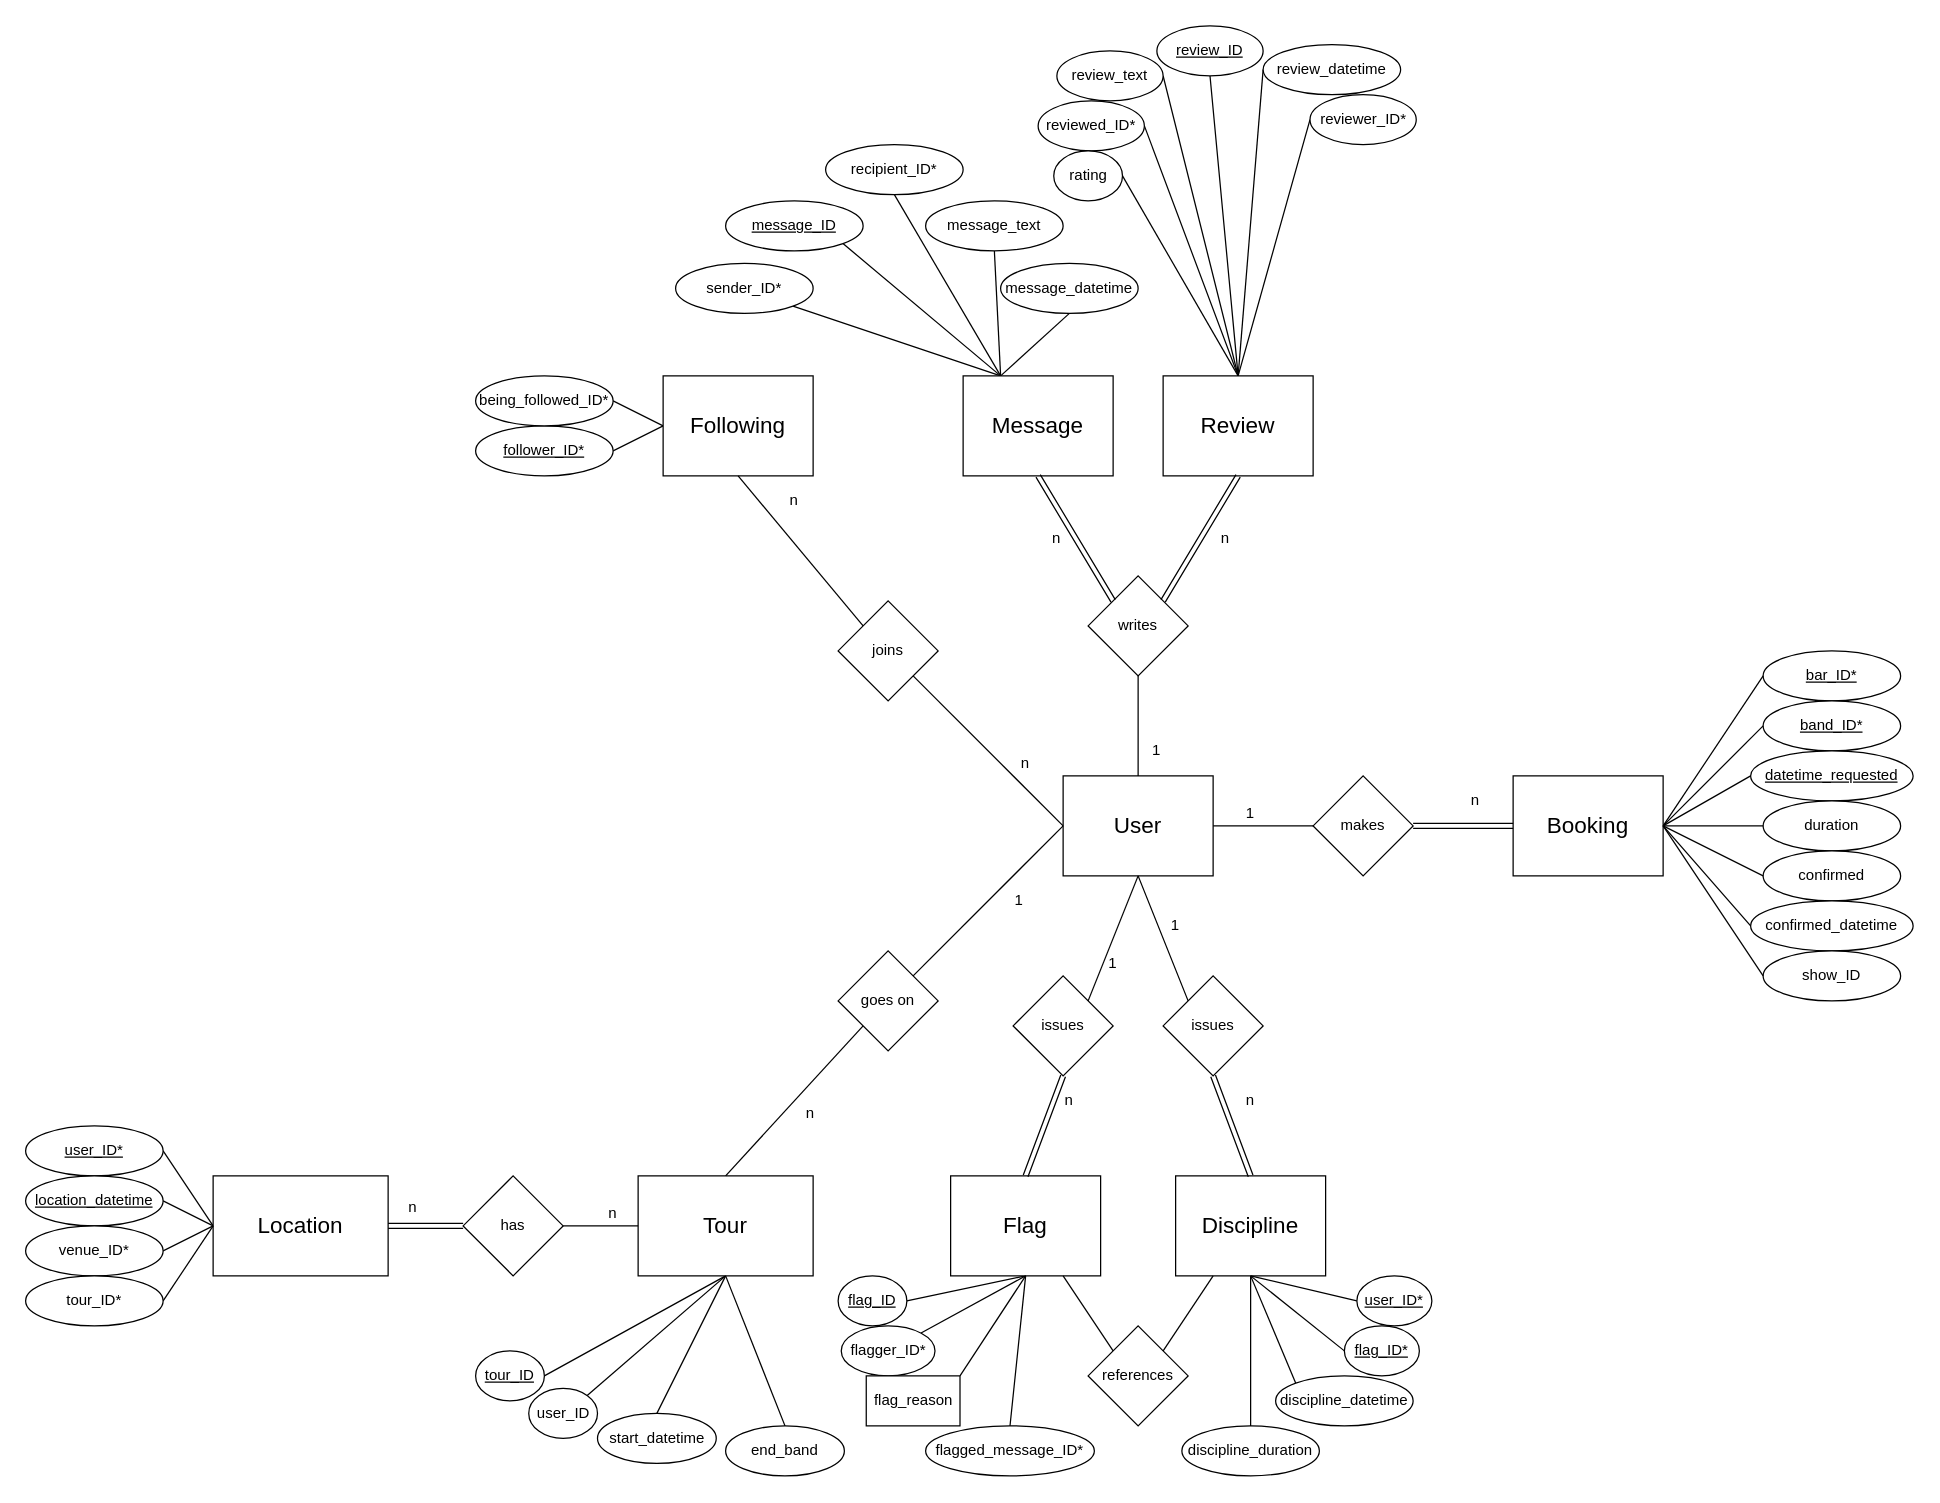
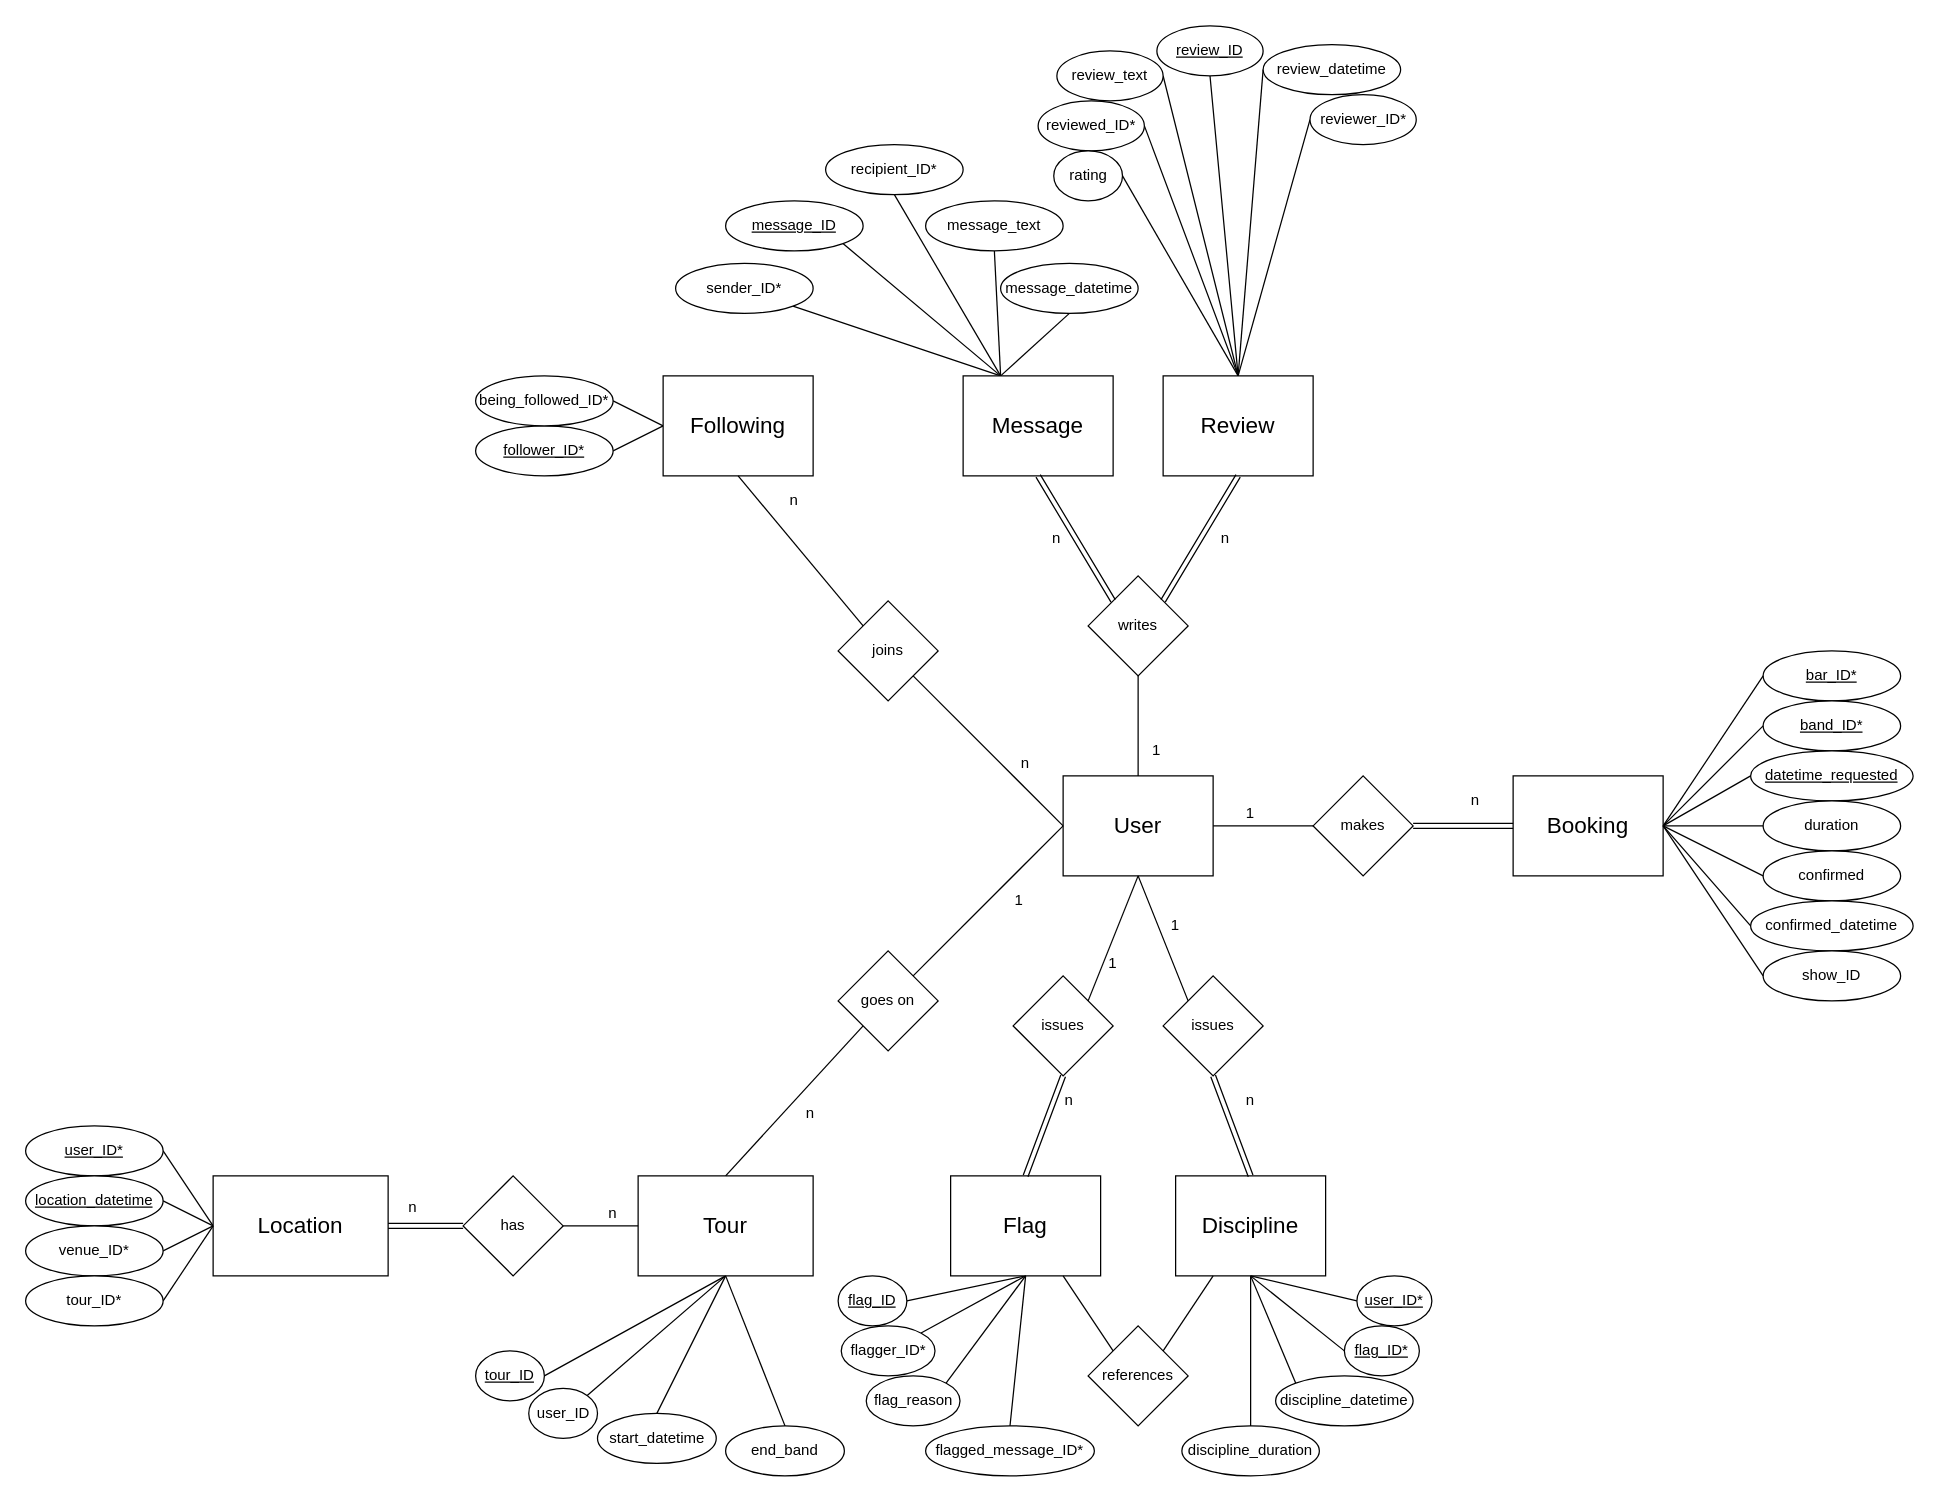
(913, 1401) -> (913, 1401)
